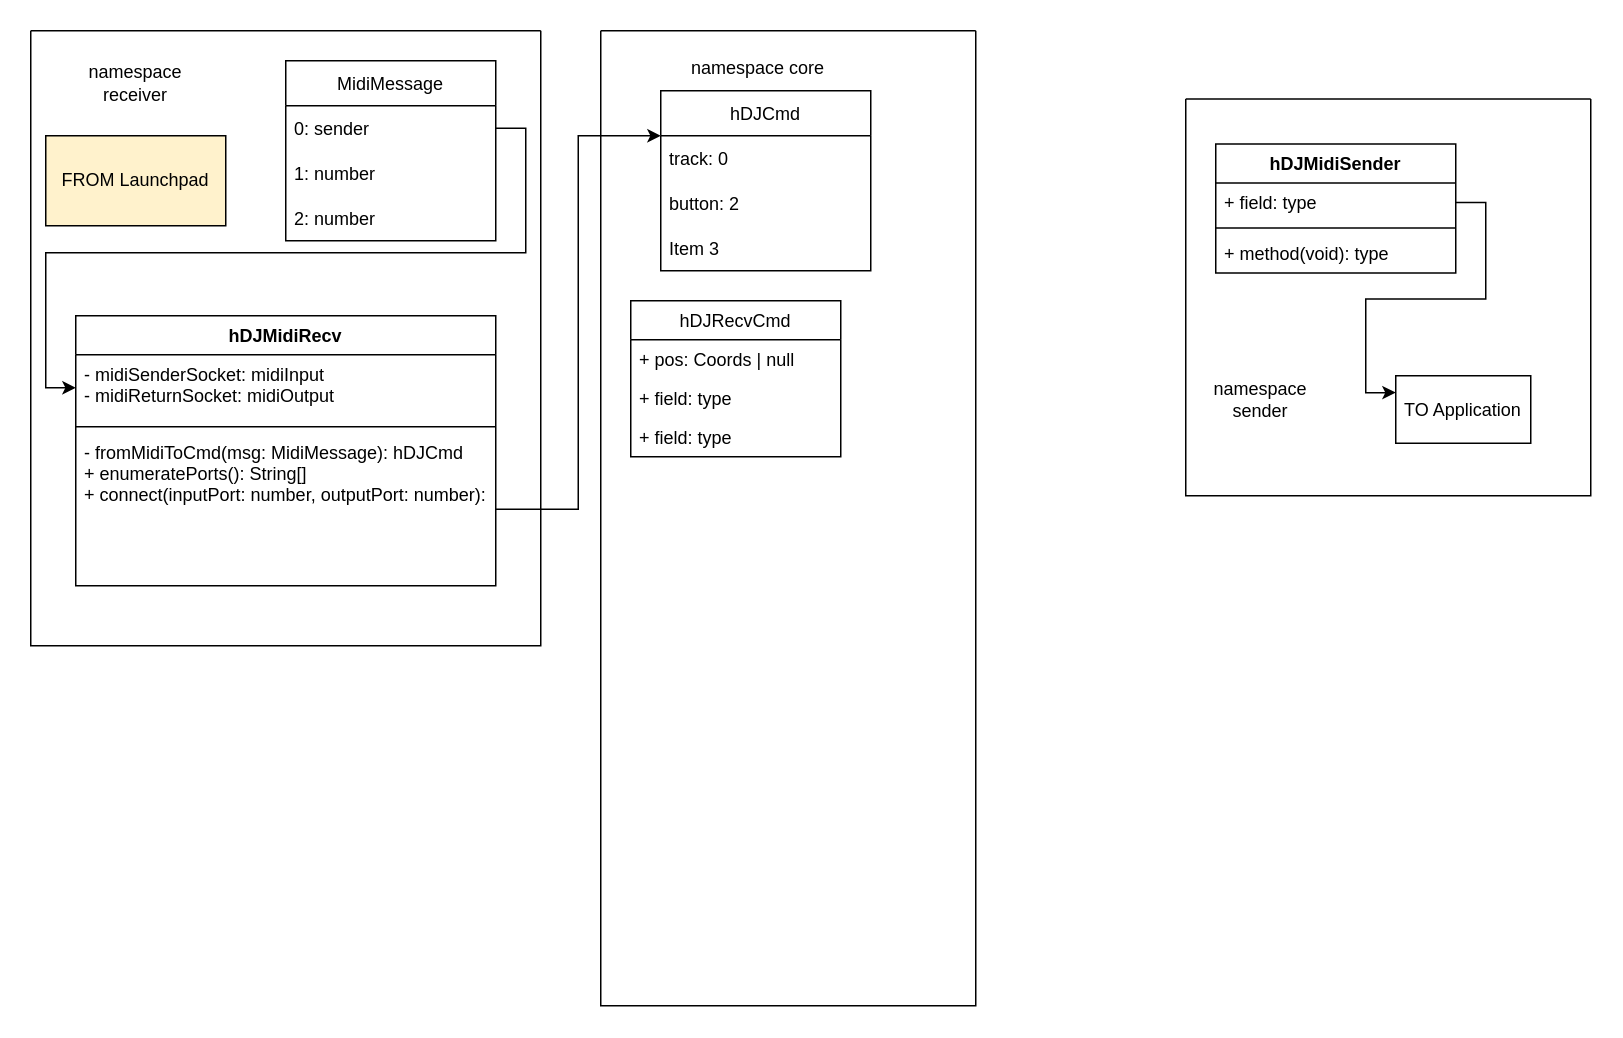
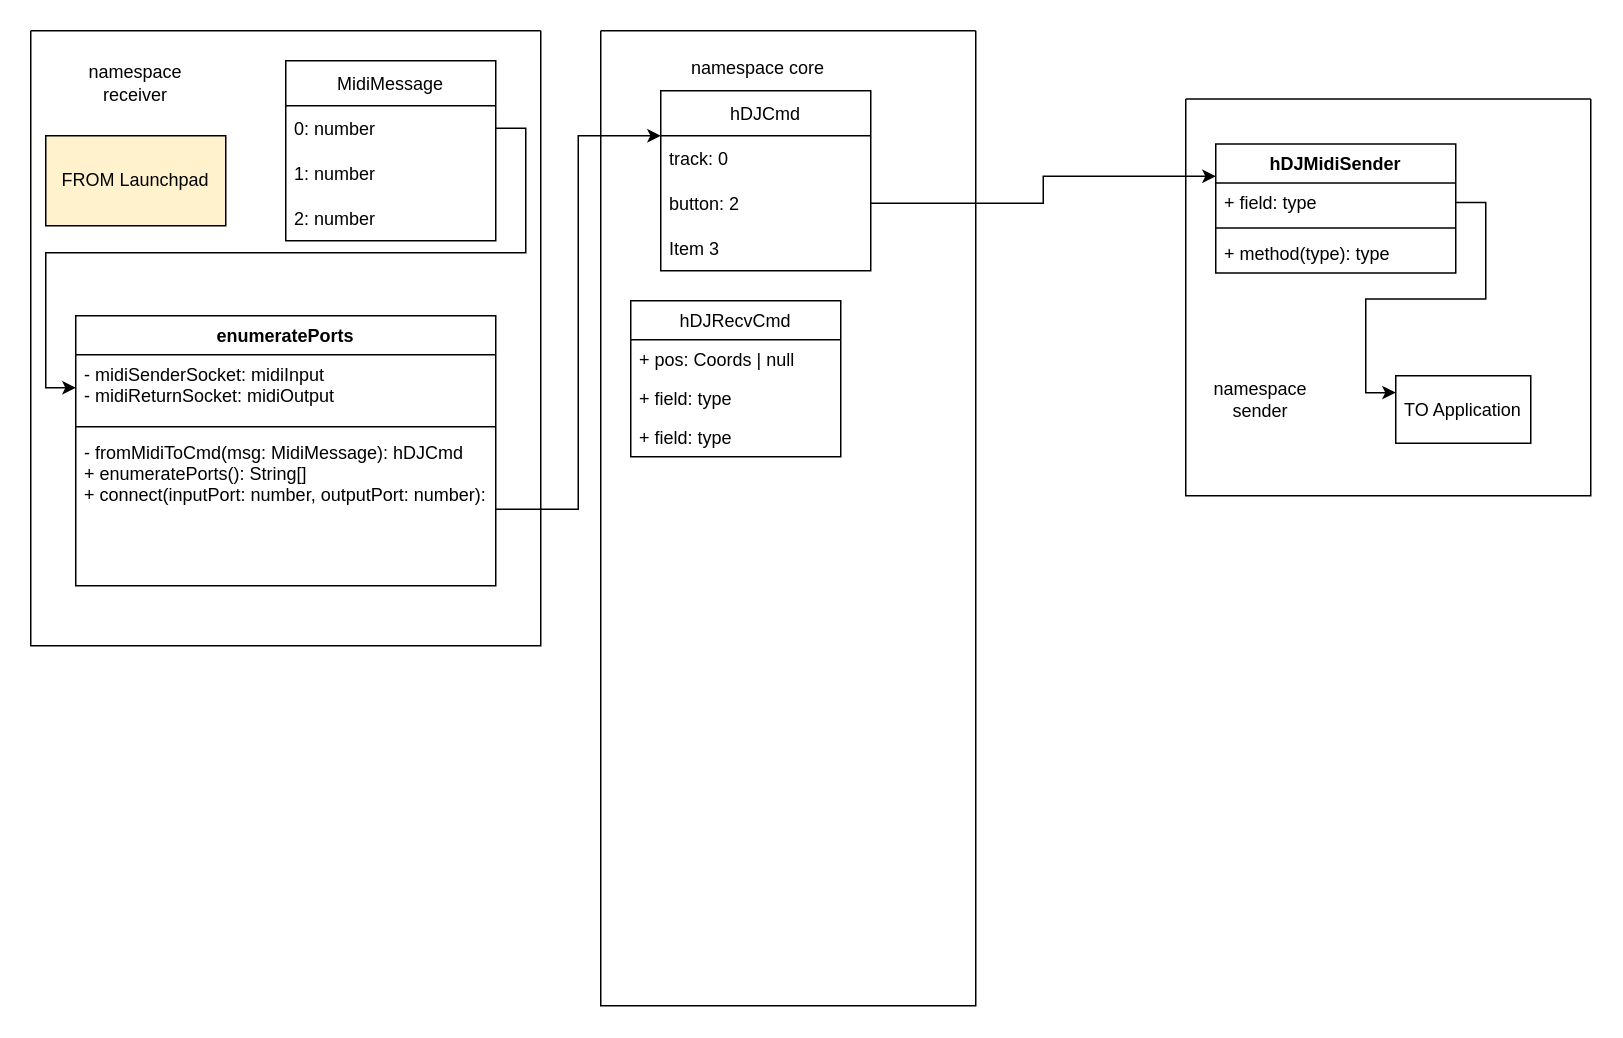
(335, 129) -> (335, 129)
none -> (1043, 194)
(1315, 254) -> (1318, 254)
(285, 336) -> (285, 336)
